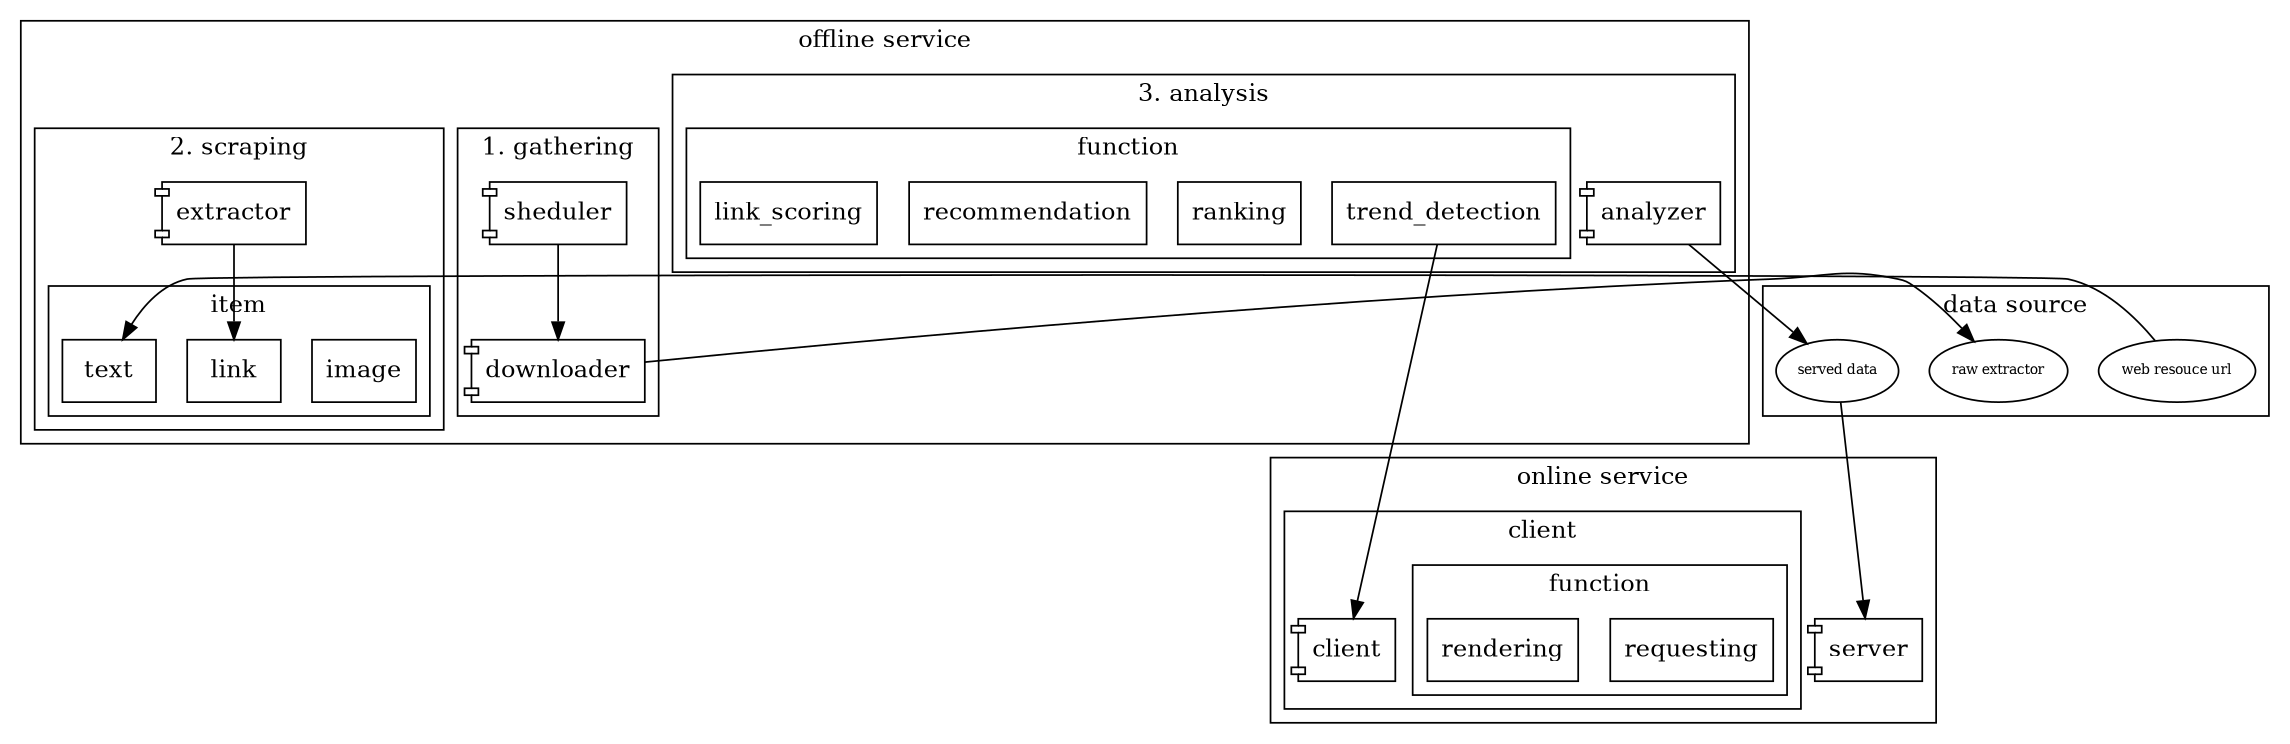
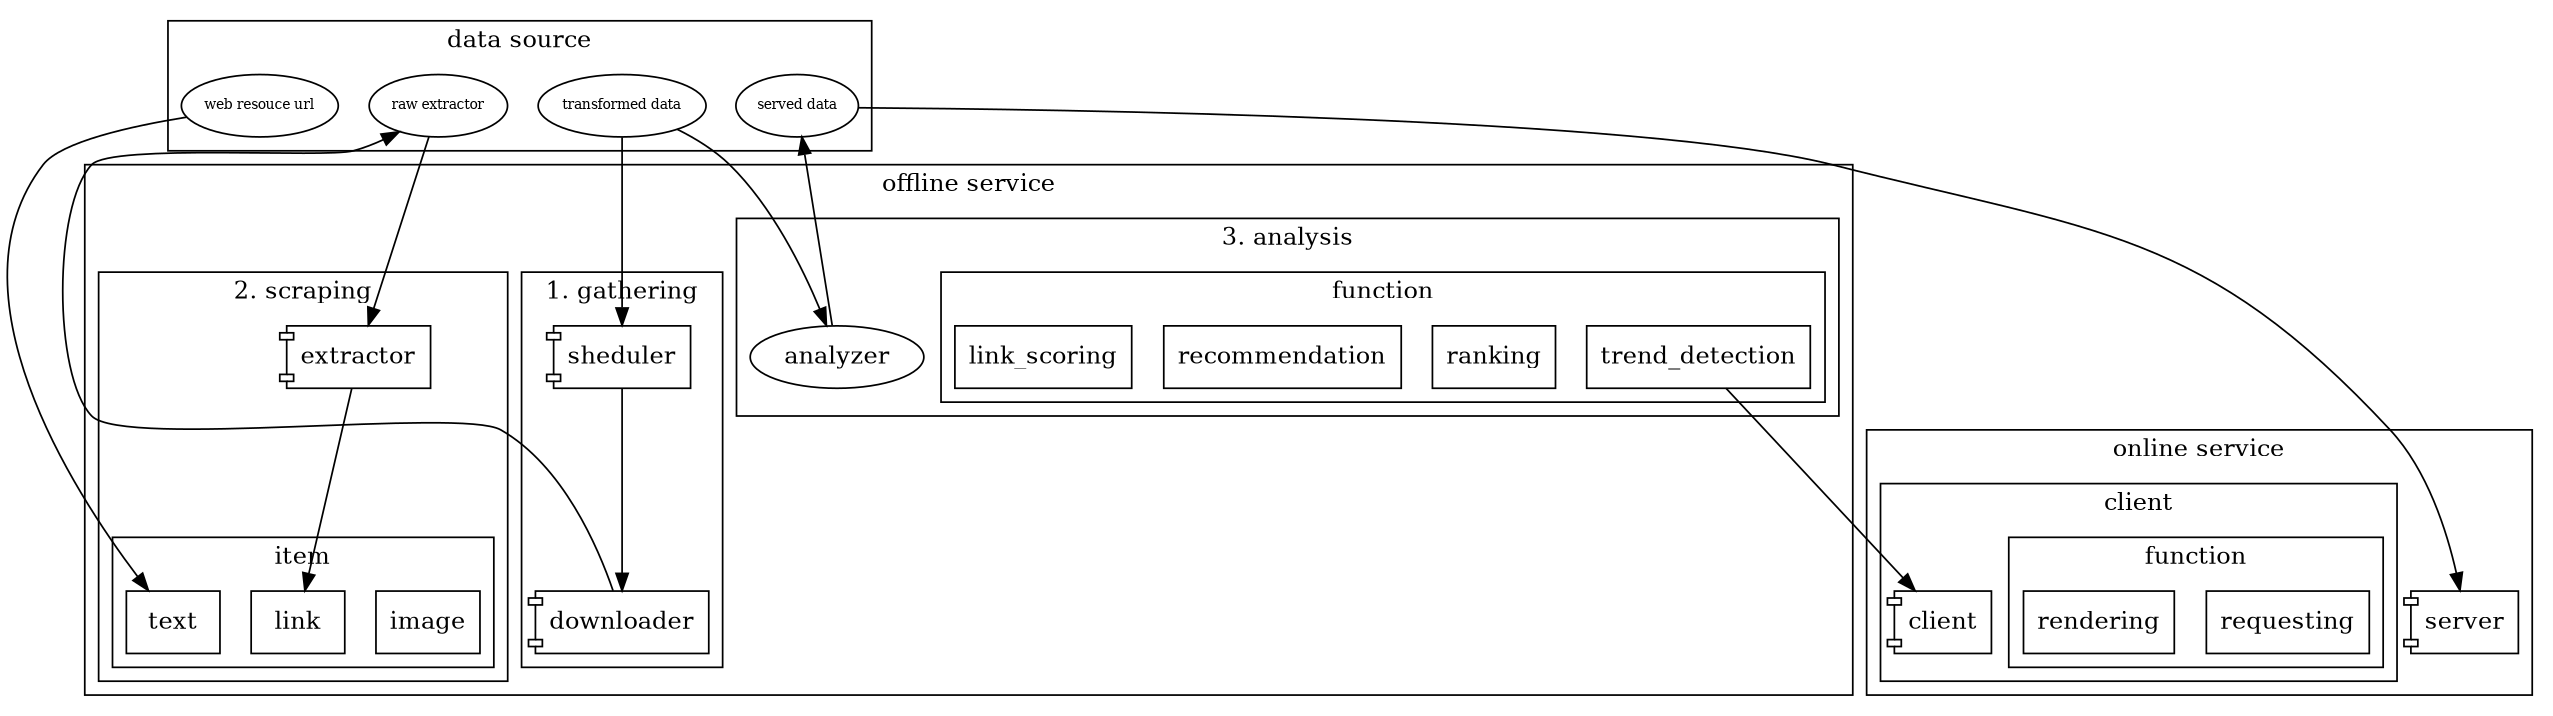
none -> (622, 106)
(1654, 213) -> (837, 357)
none -> (401, 223)
